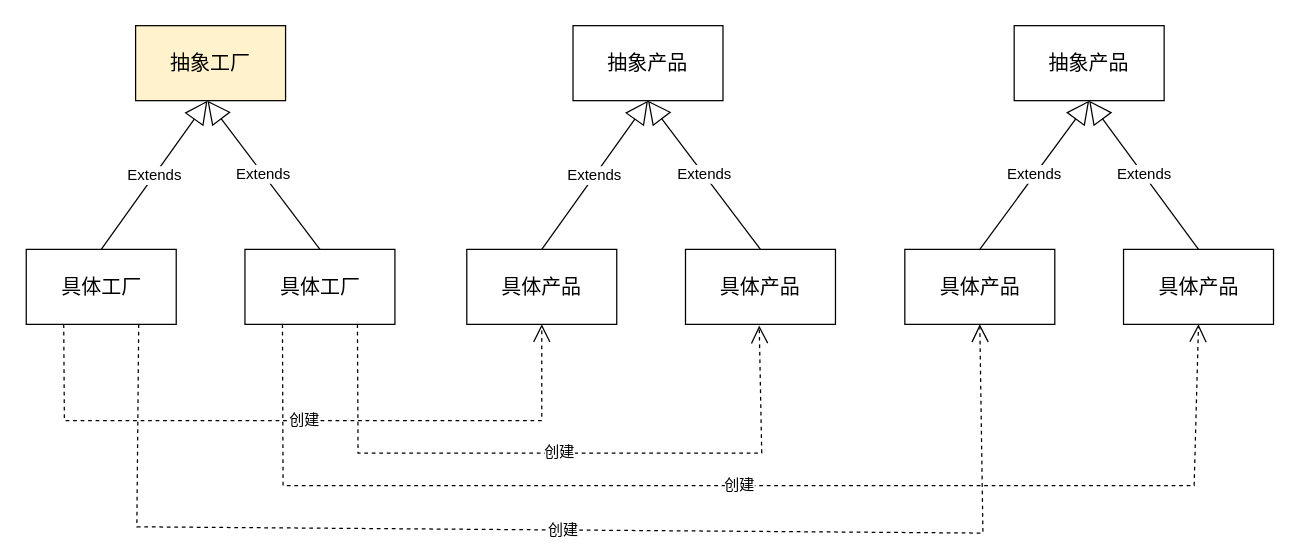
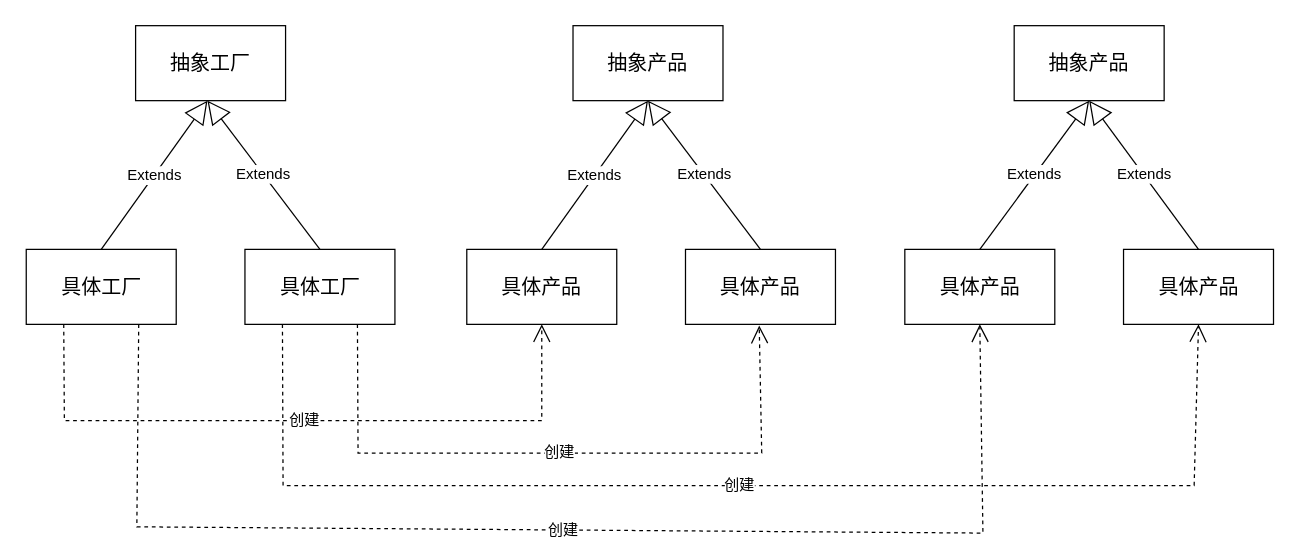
(211, 63) -> (211, 63)
